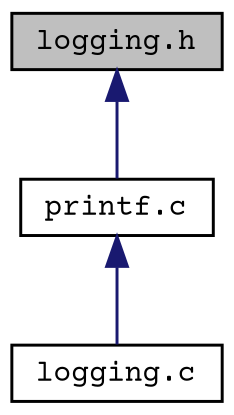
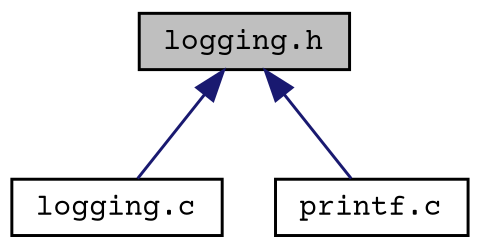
(117, 306) -> (171, 136)
